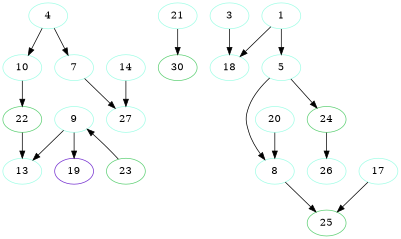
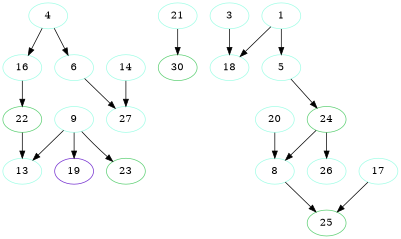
(22, 68) -> (22, 68)
(74, 68) -> (74, 68)
(247, 114) -> (303, 143)
(106, 146) -> (94, 144)
